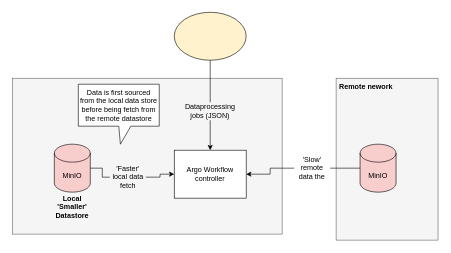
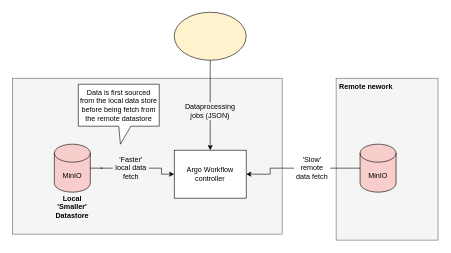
(312, 168) -> (312, 168)
(128, 177) -> (131, 168)
